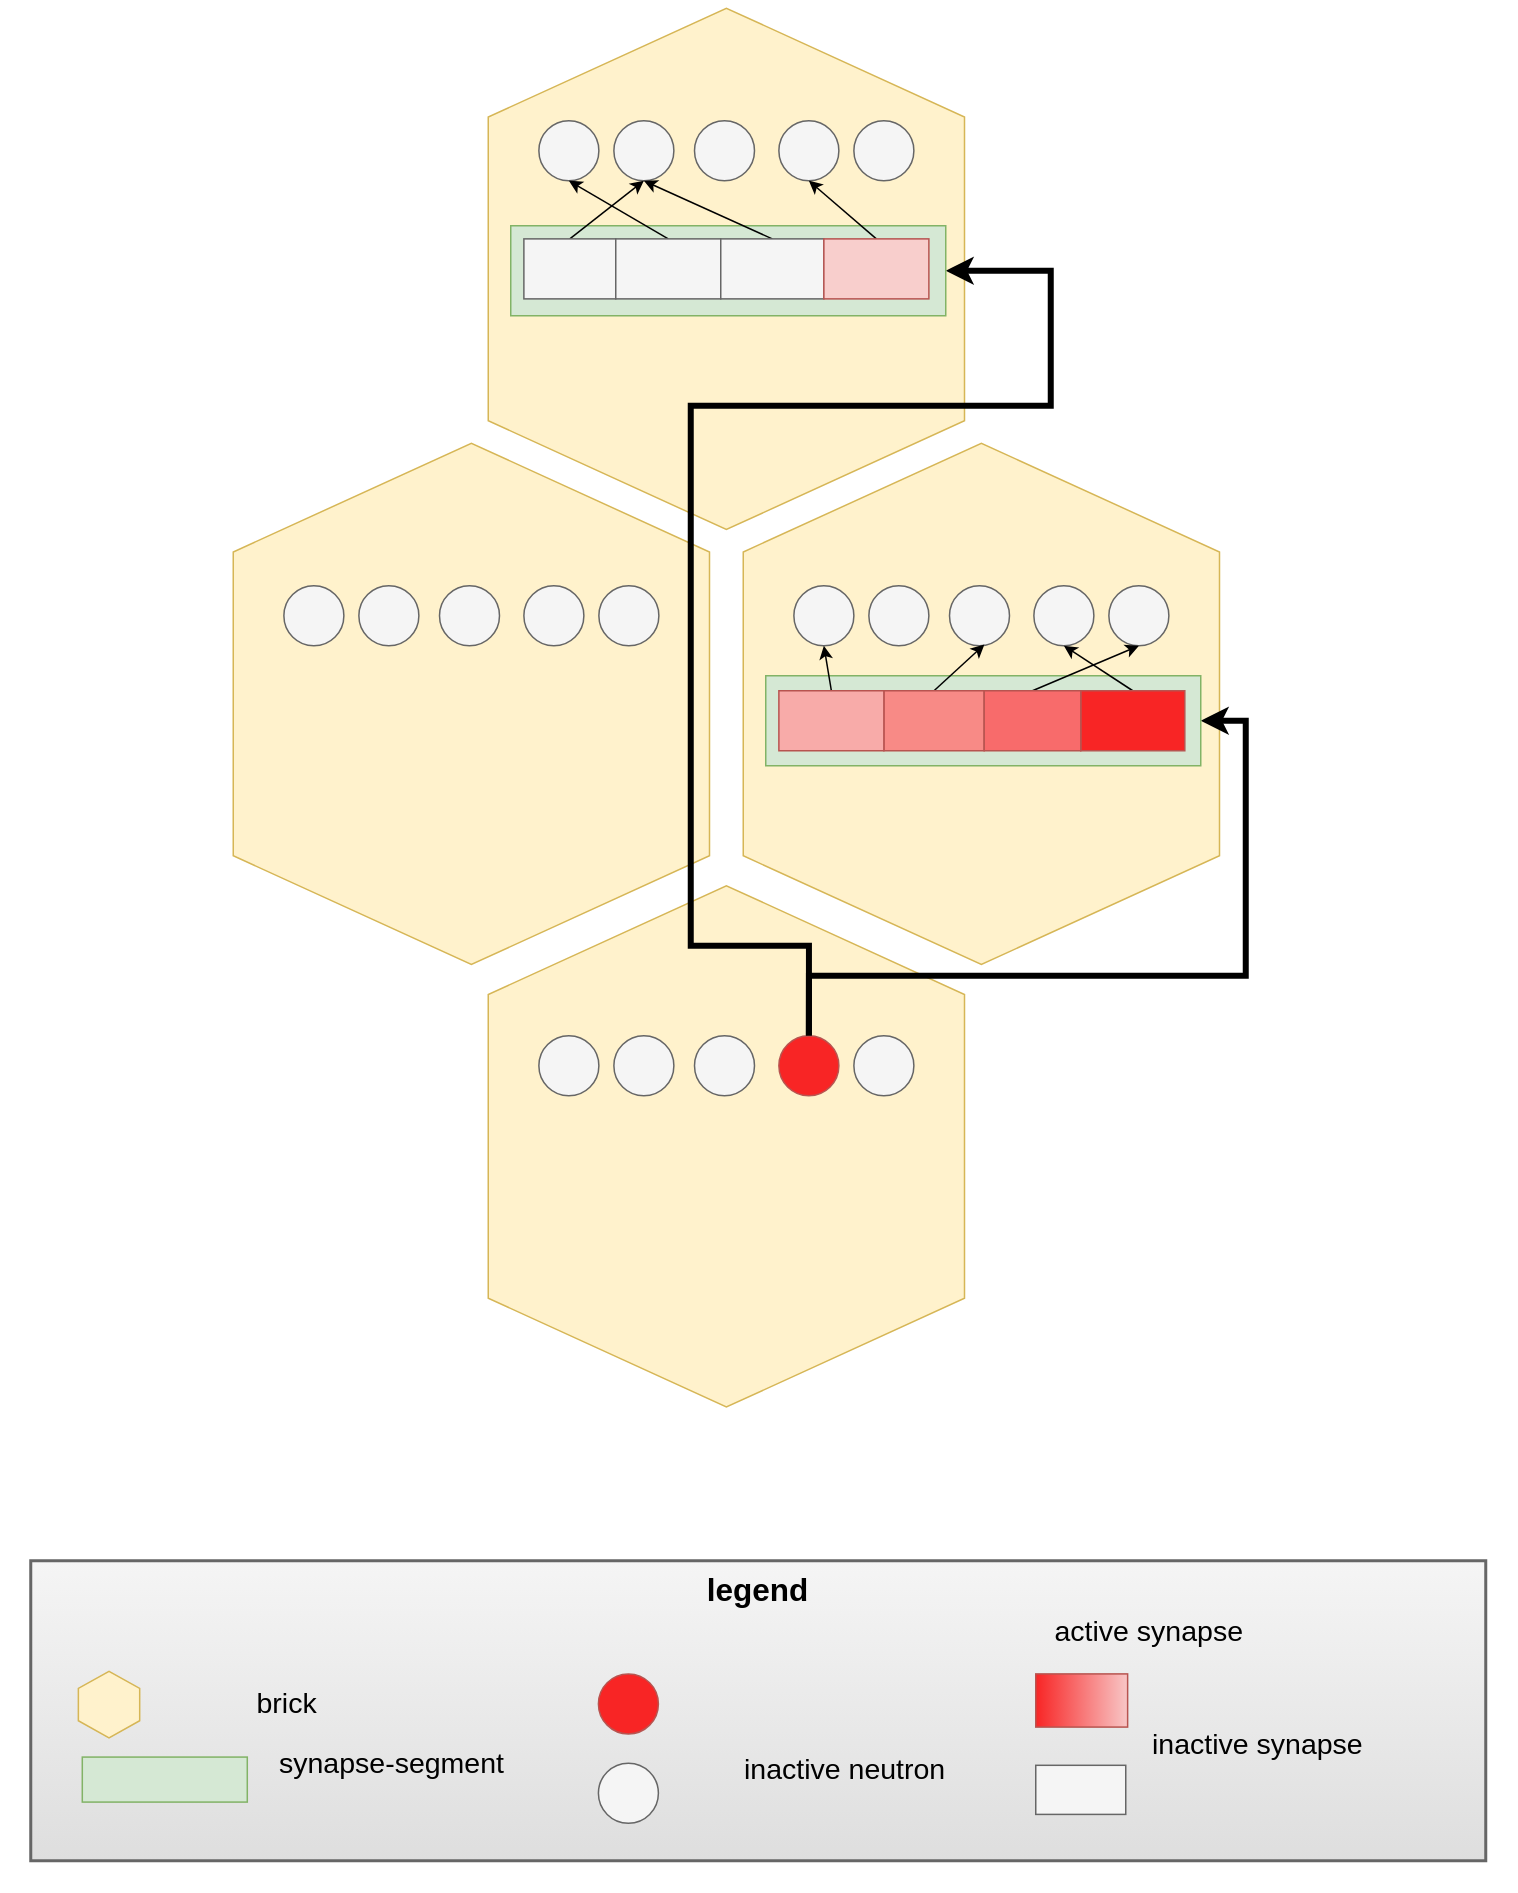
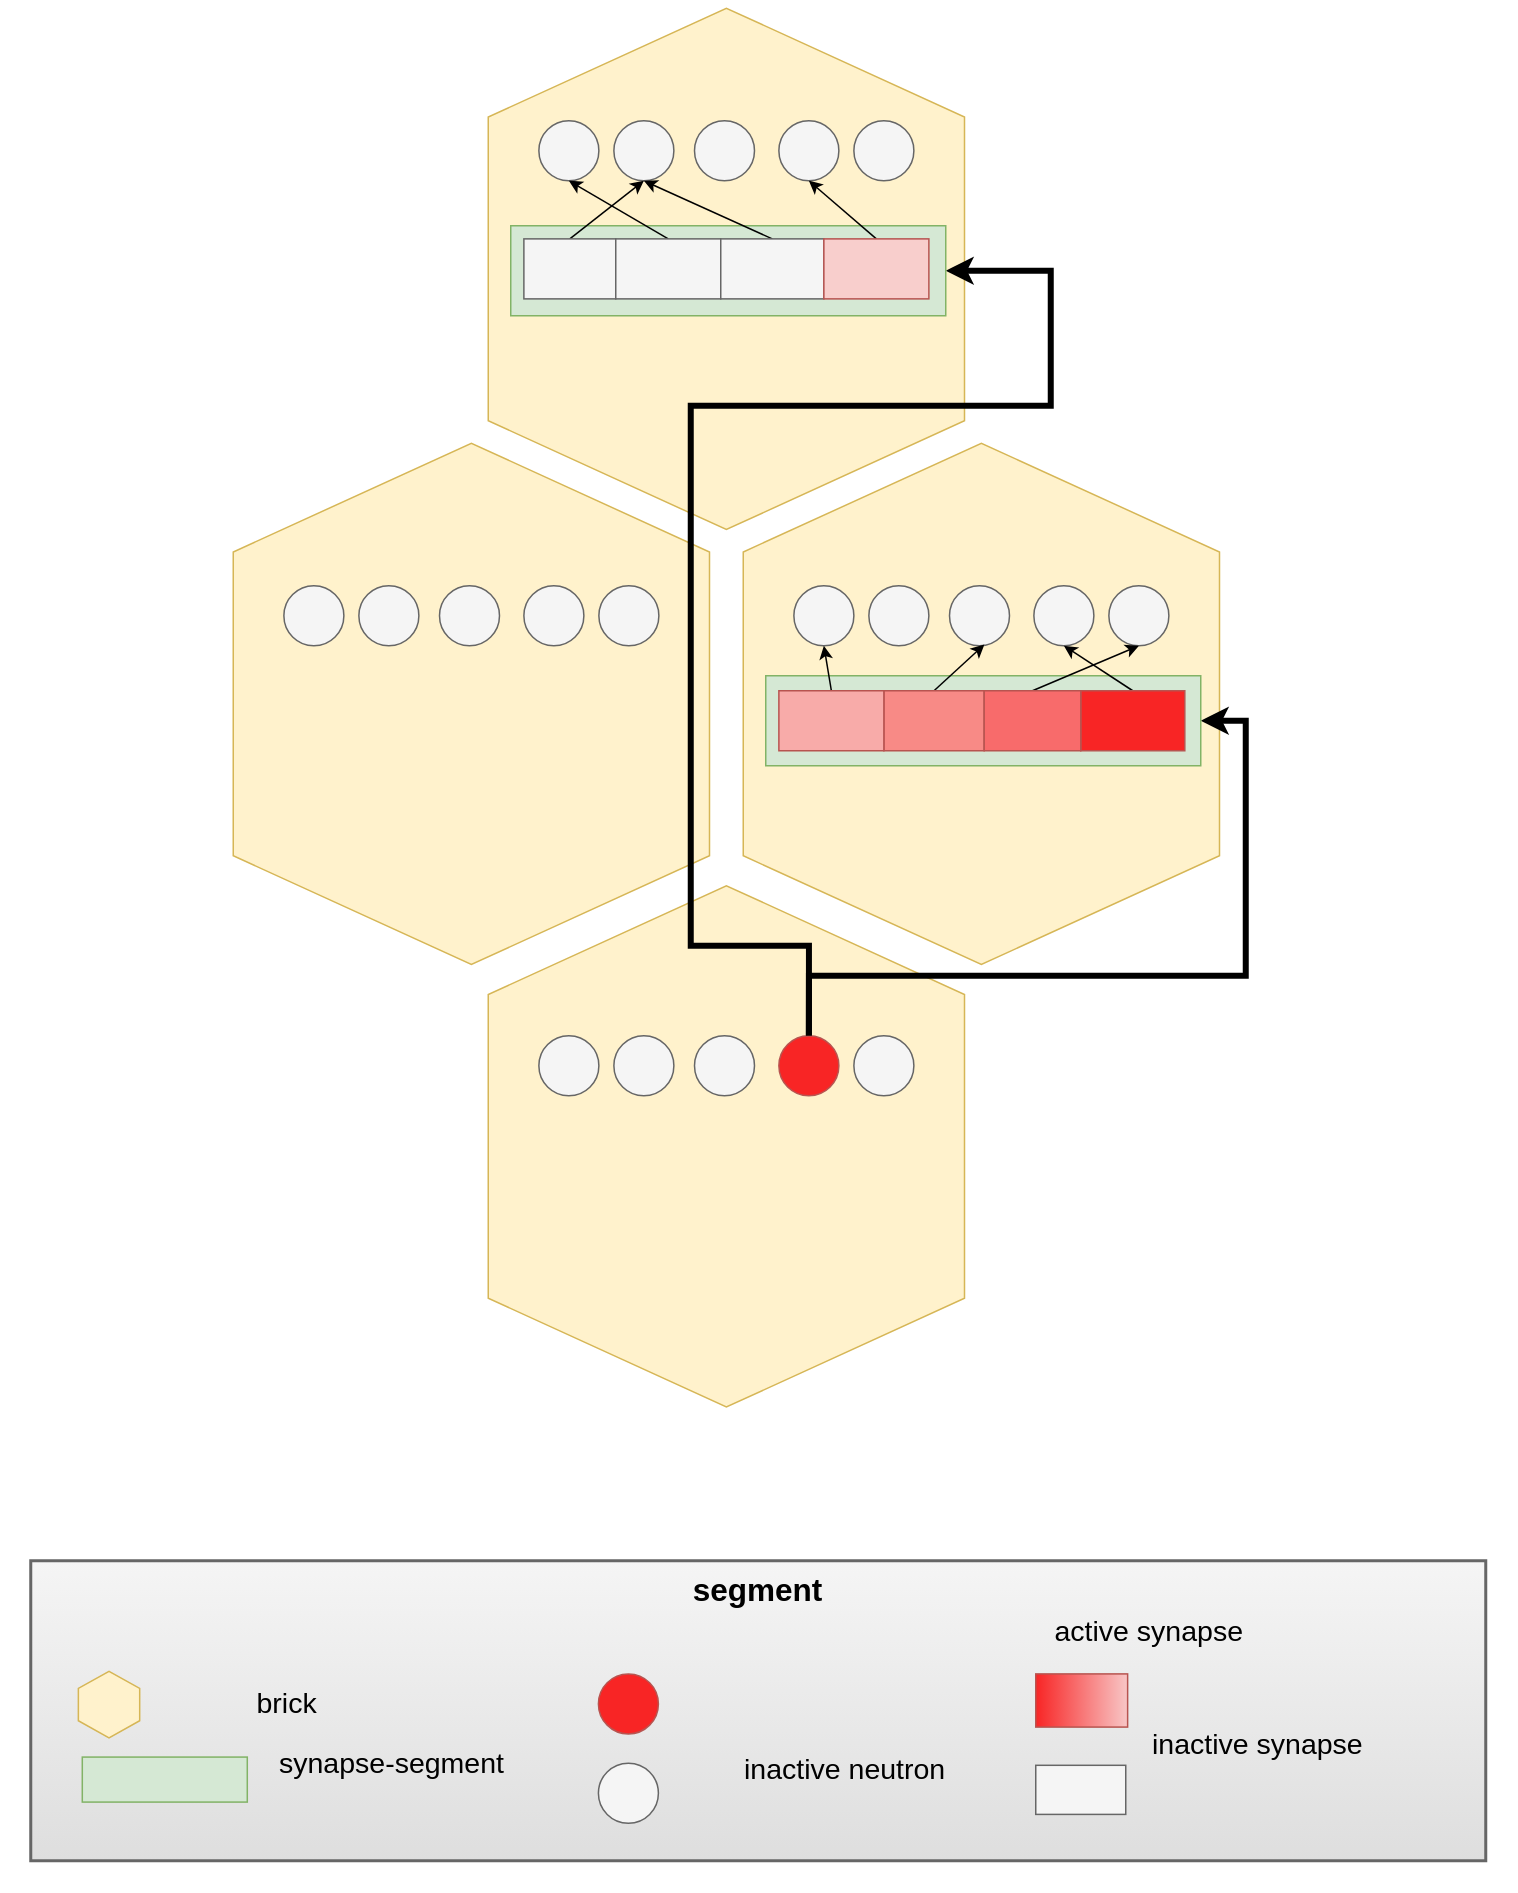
(758, 1590) -> (758, 1590)
